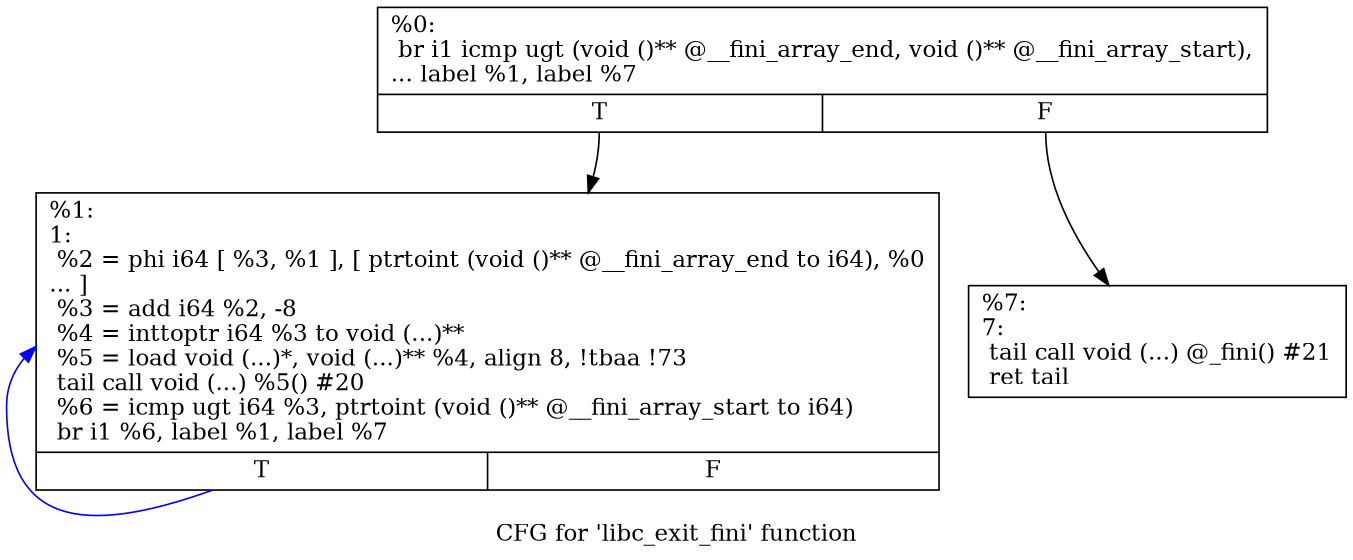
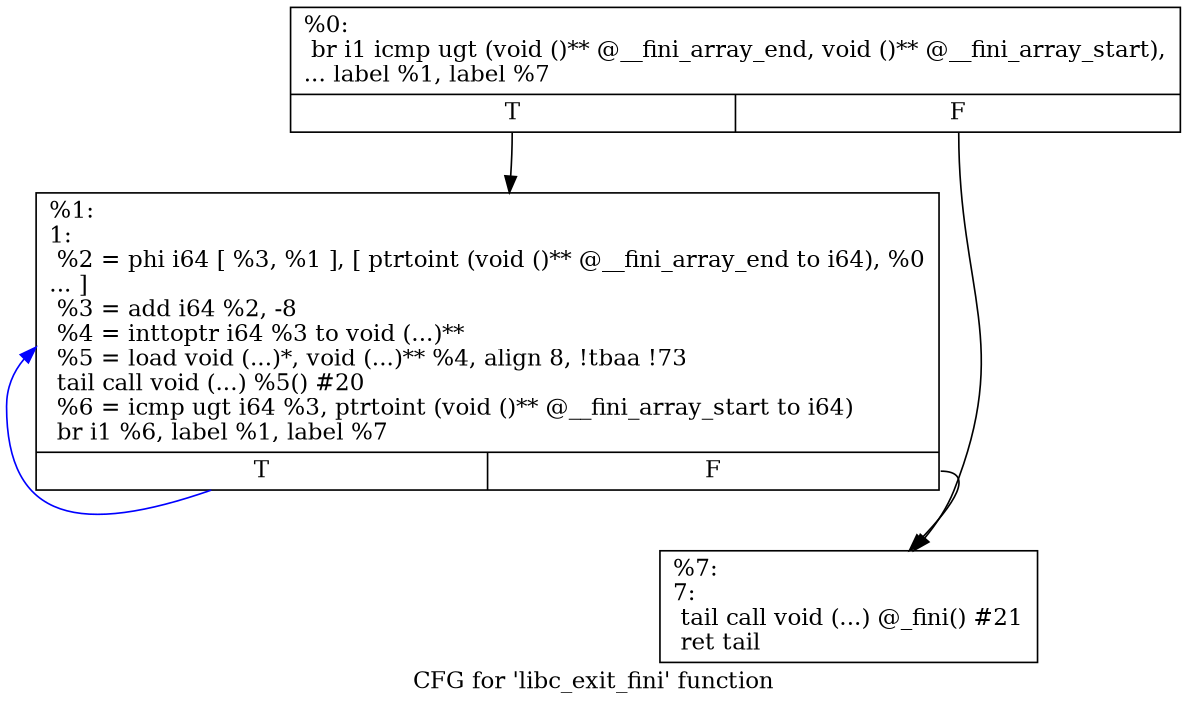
none -> (951, 503)
